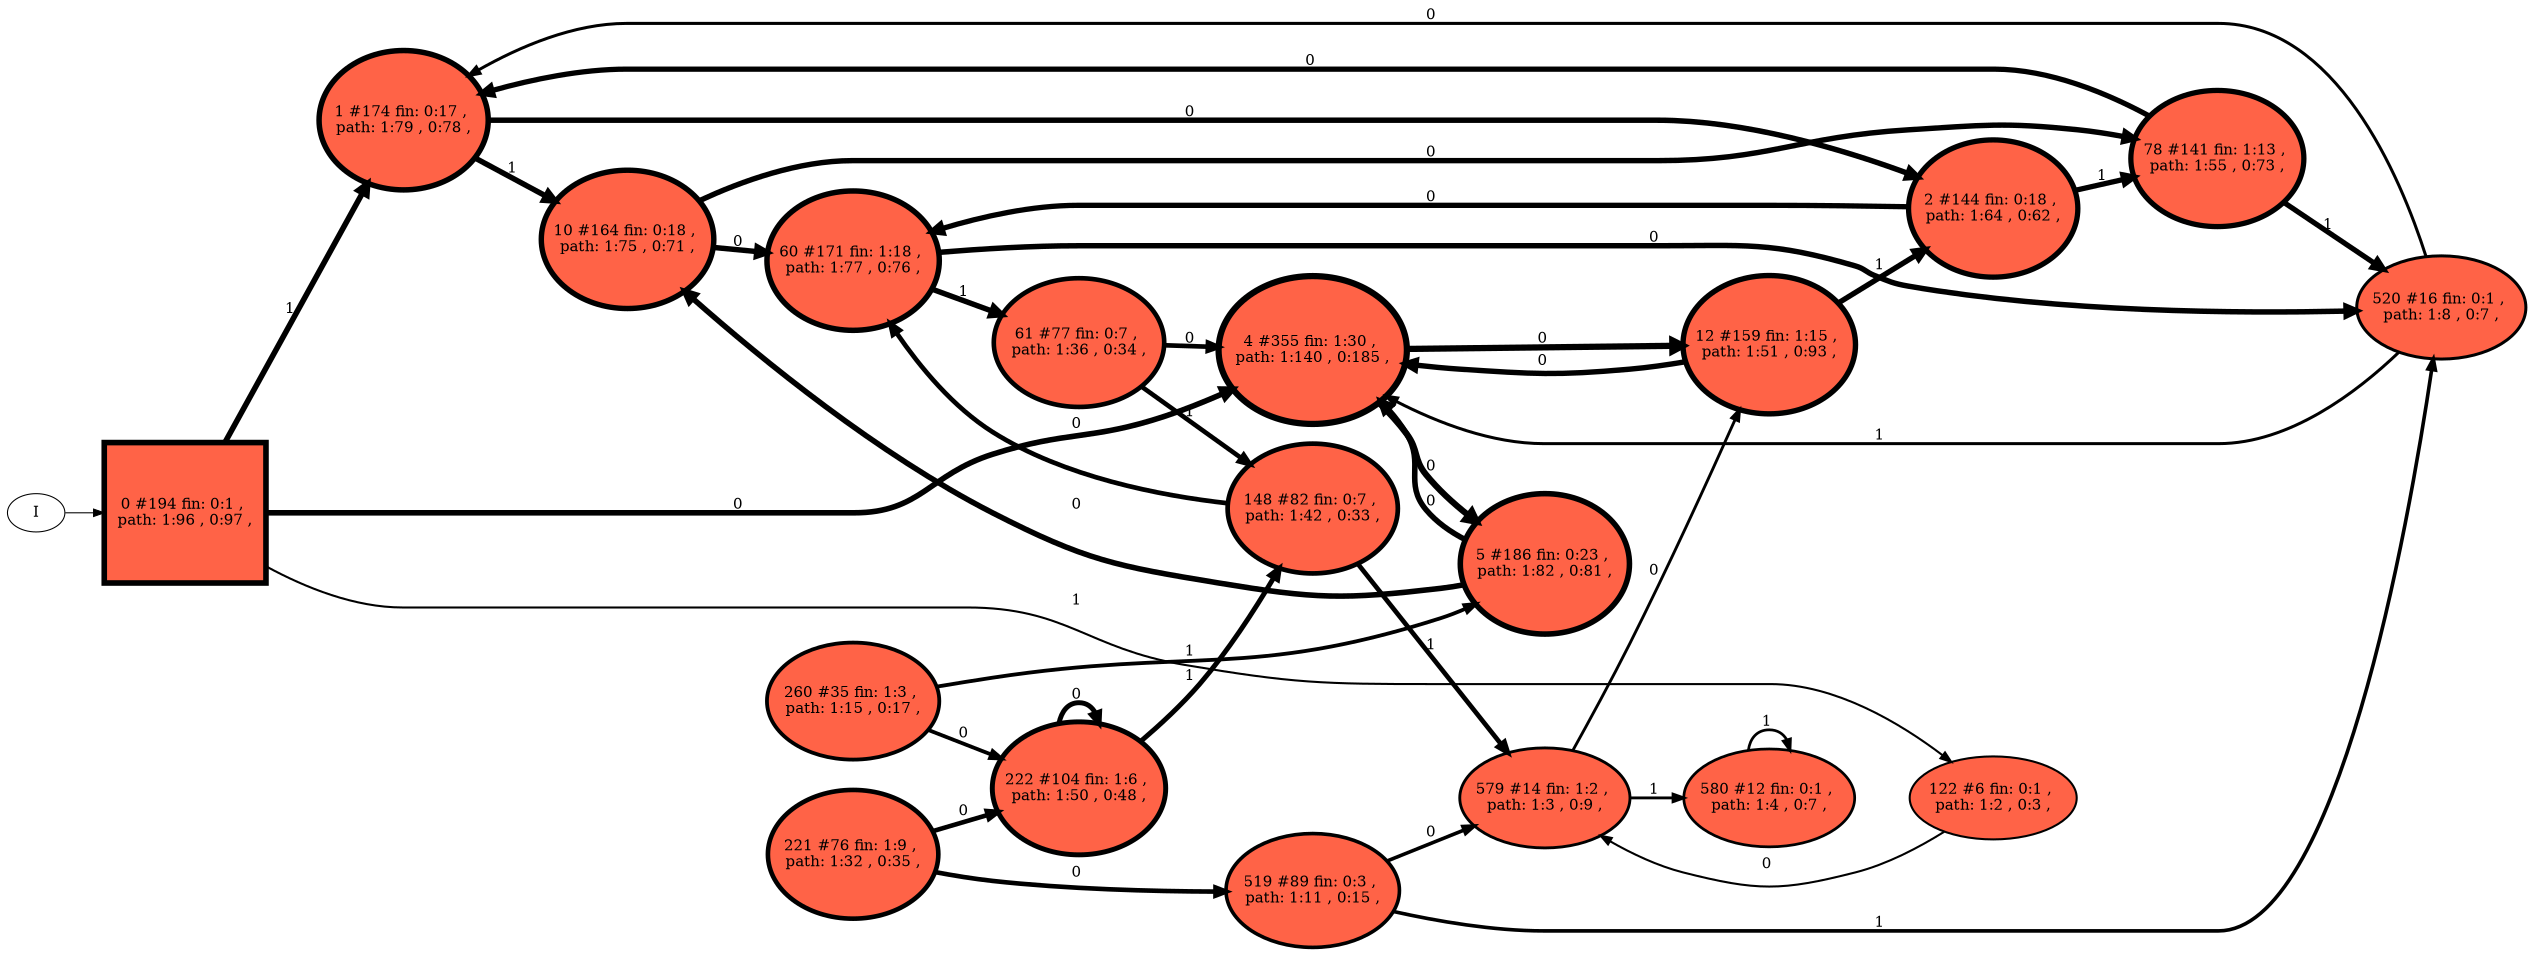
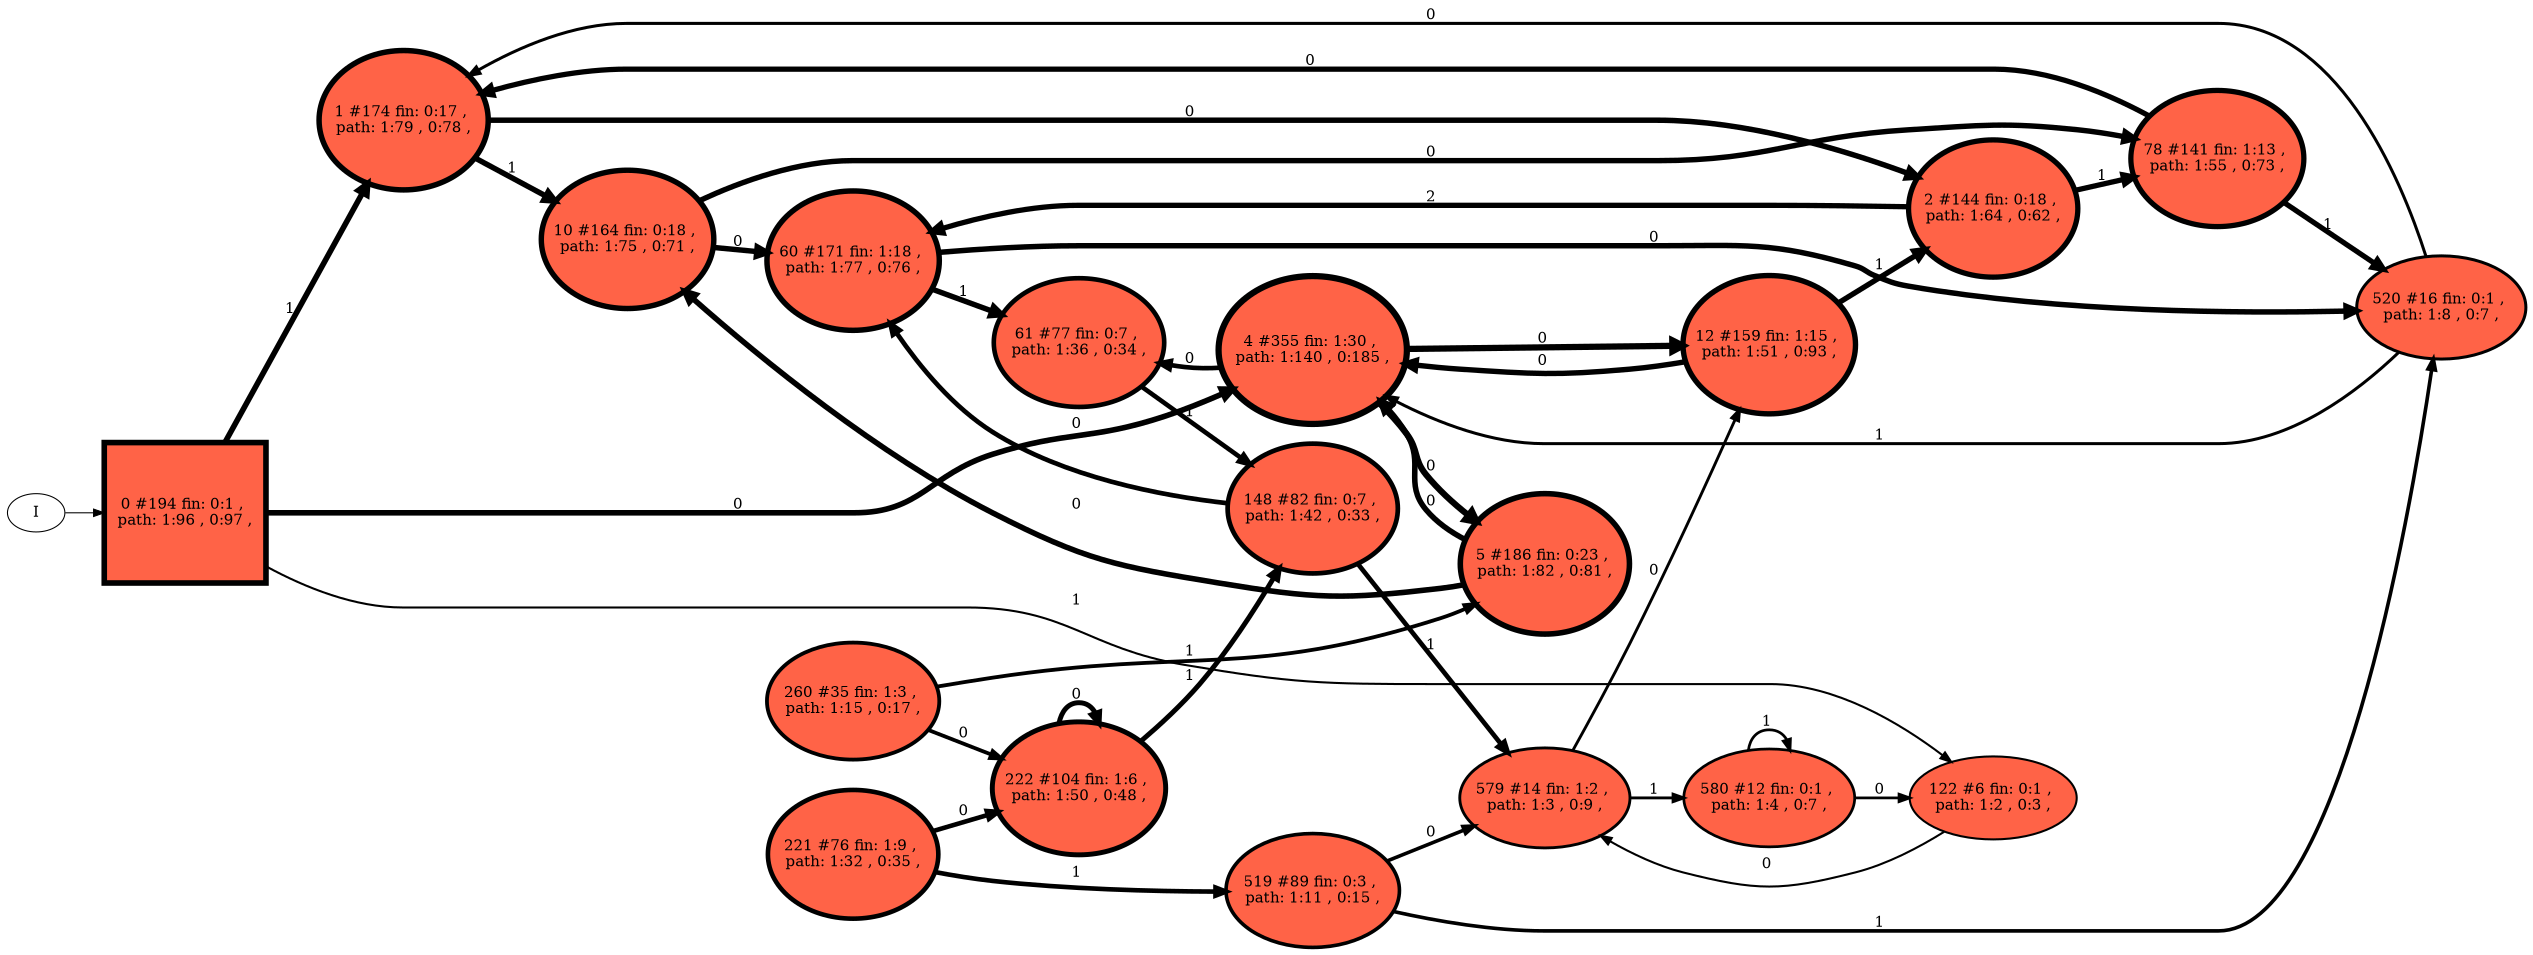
(1433, 197) -> (1433, 197)
(1186, 346) -> (1196, 368)
none -> (1877, 798)
(1079, 873) -> (1079, 873)
